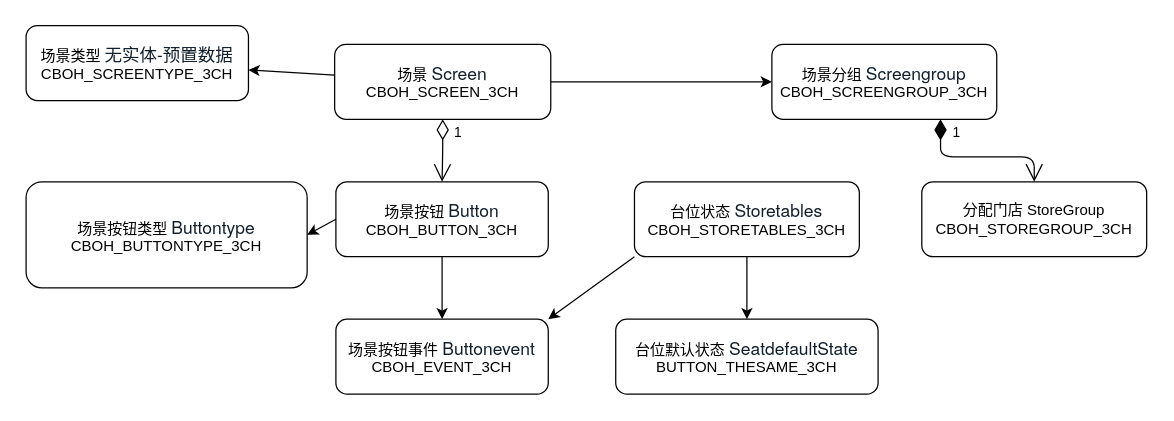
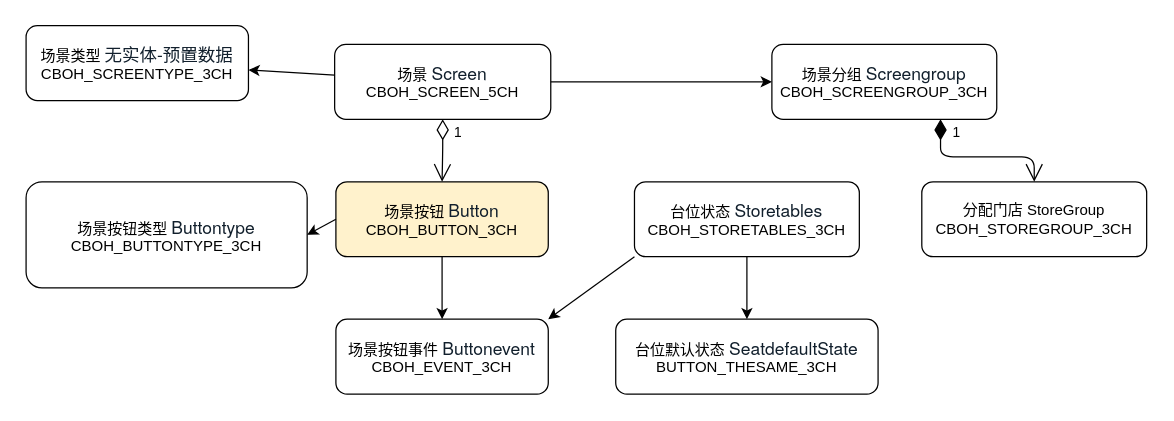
(443, 82) -> (443, 82)
(442, 219) -> (442, 219)
